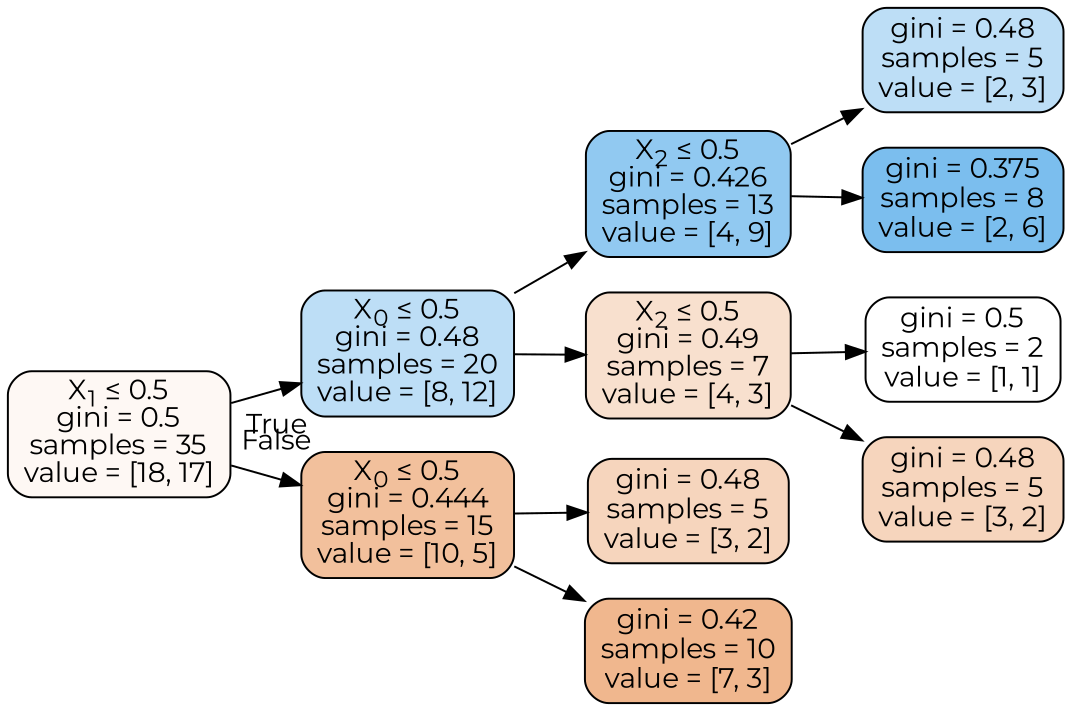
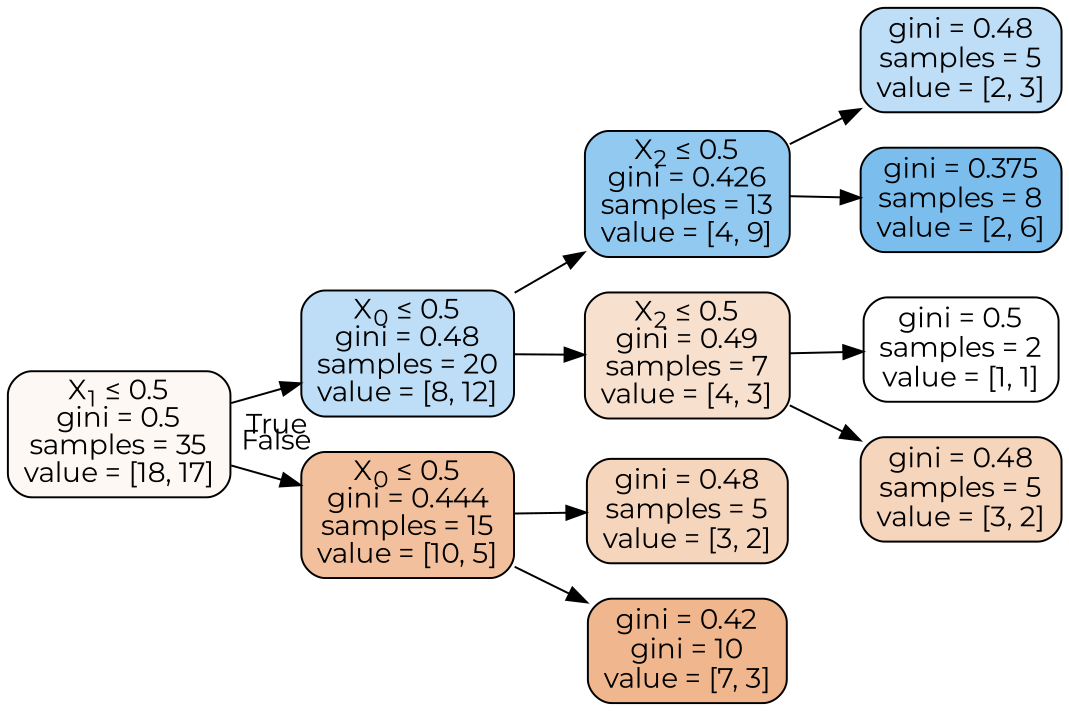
(688, 650) -> (687, 650)
